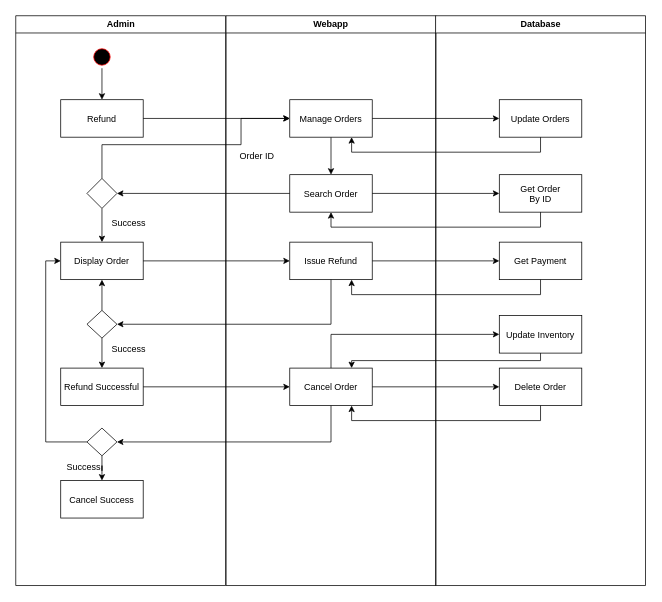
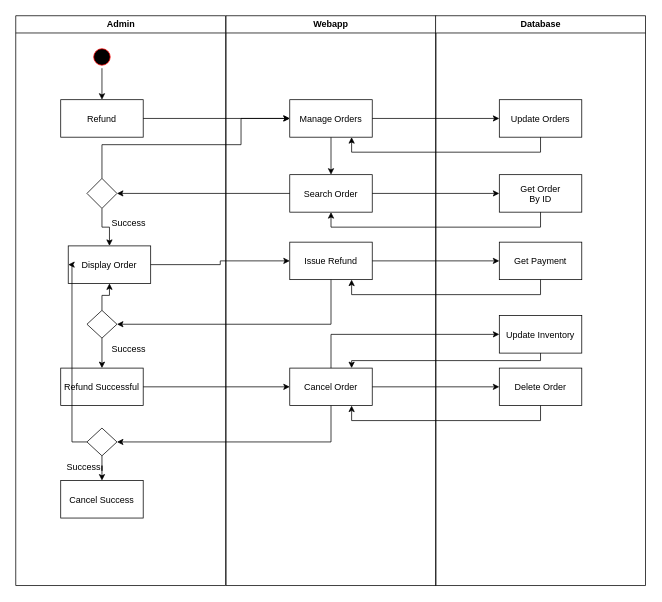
(257, 156) -> none
(102, 261) -> (110, 264)
